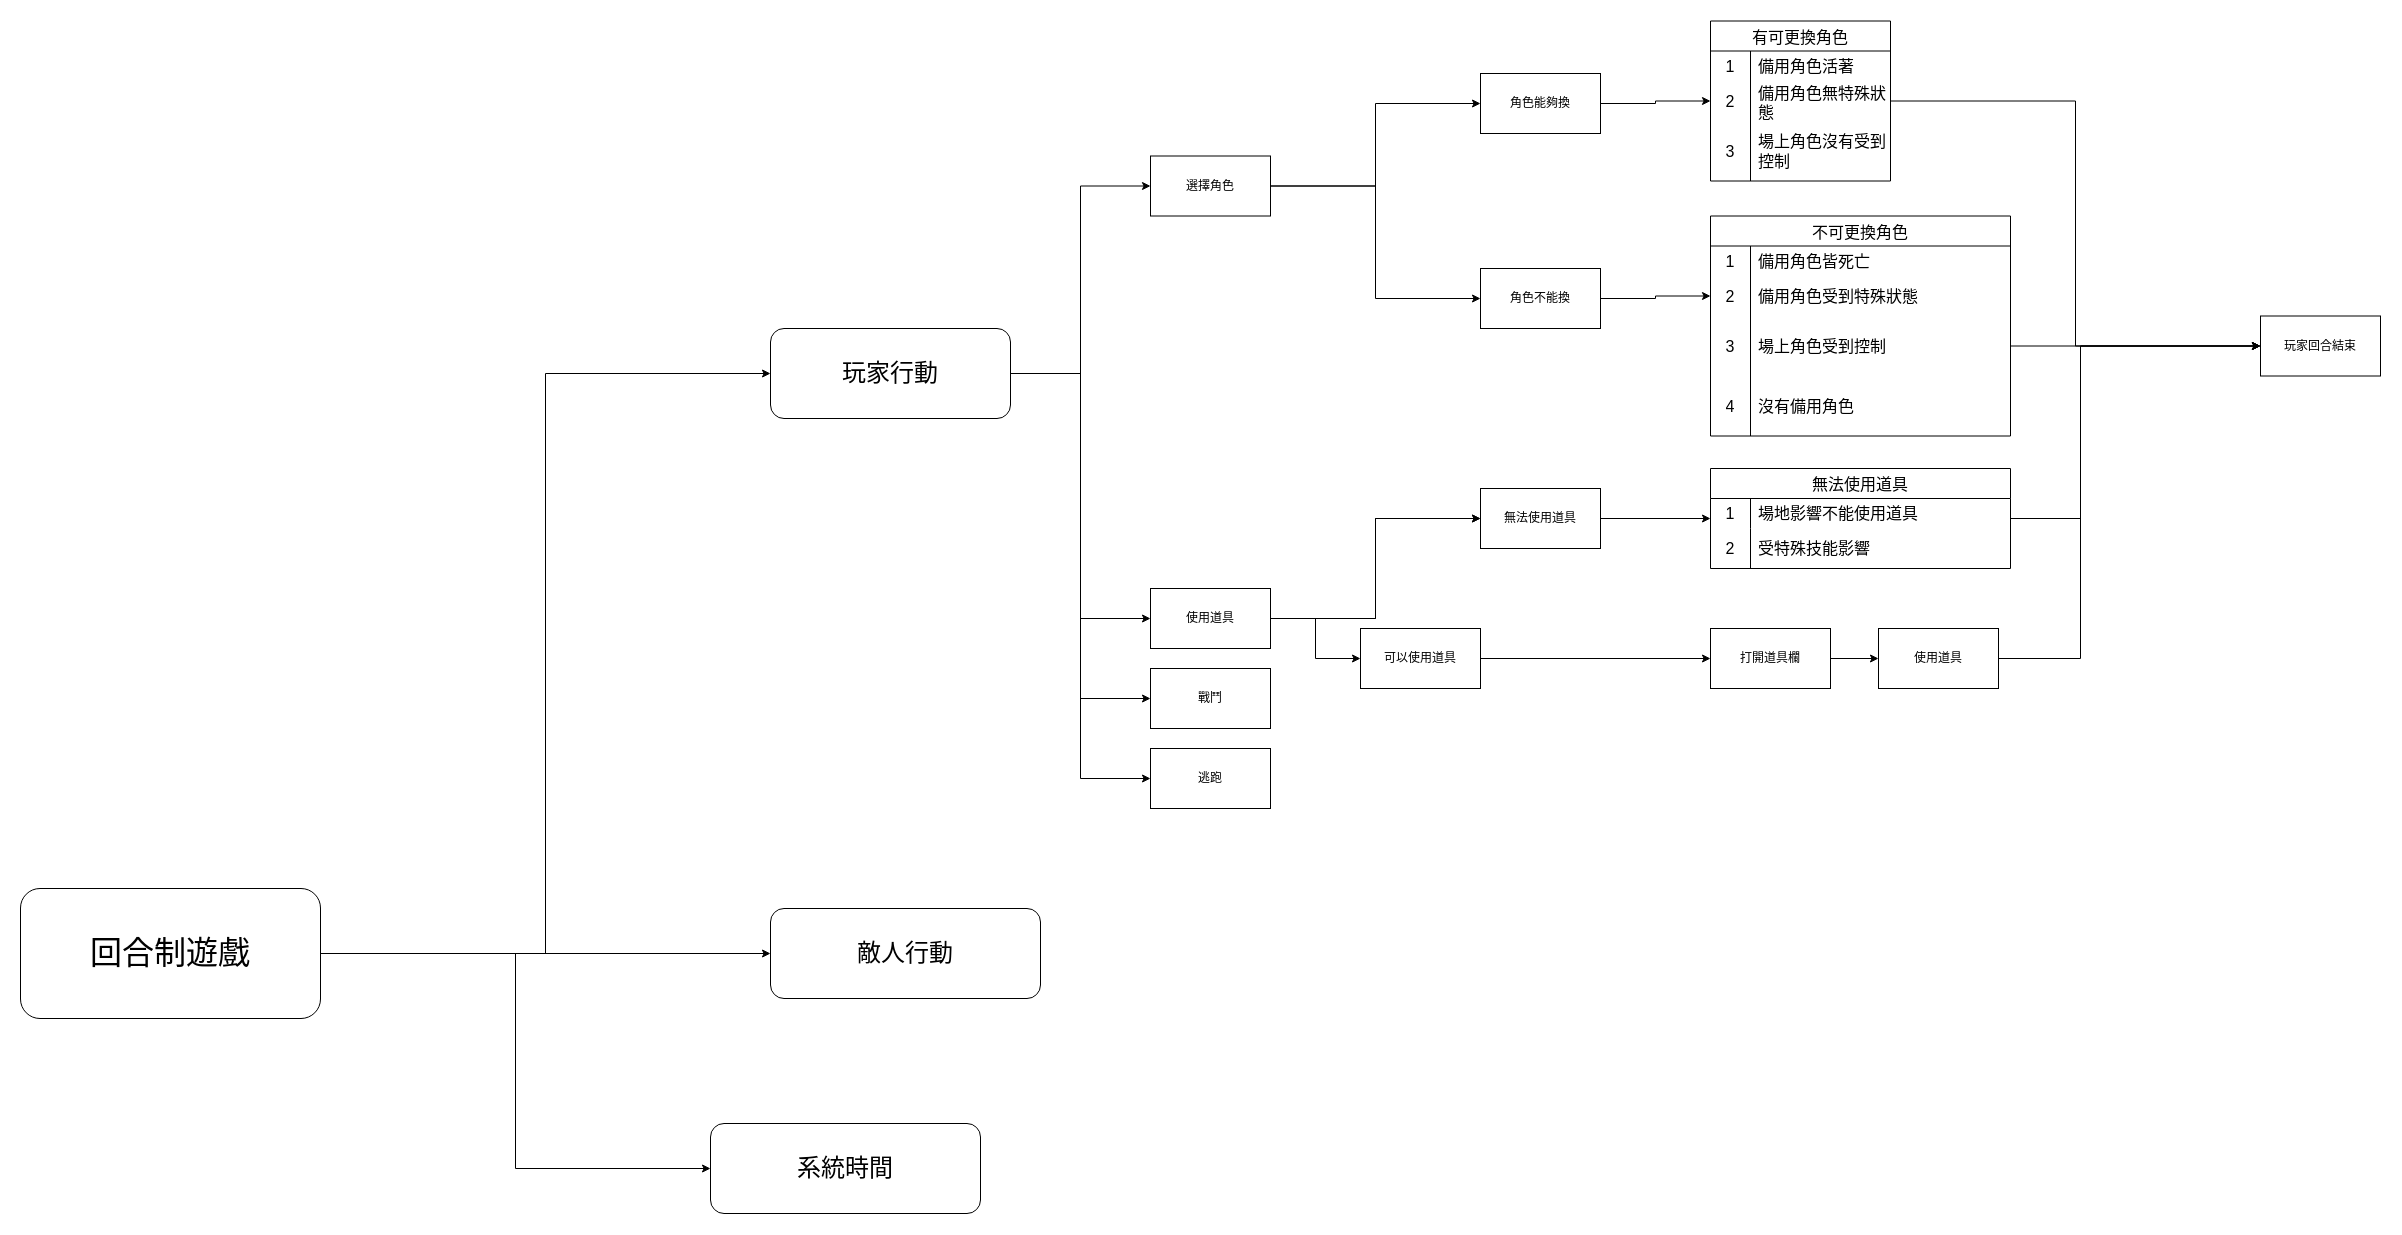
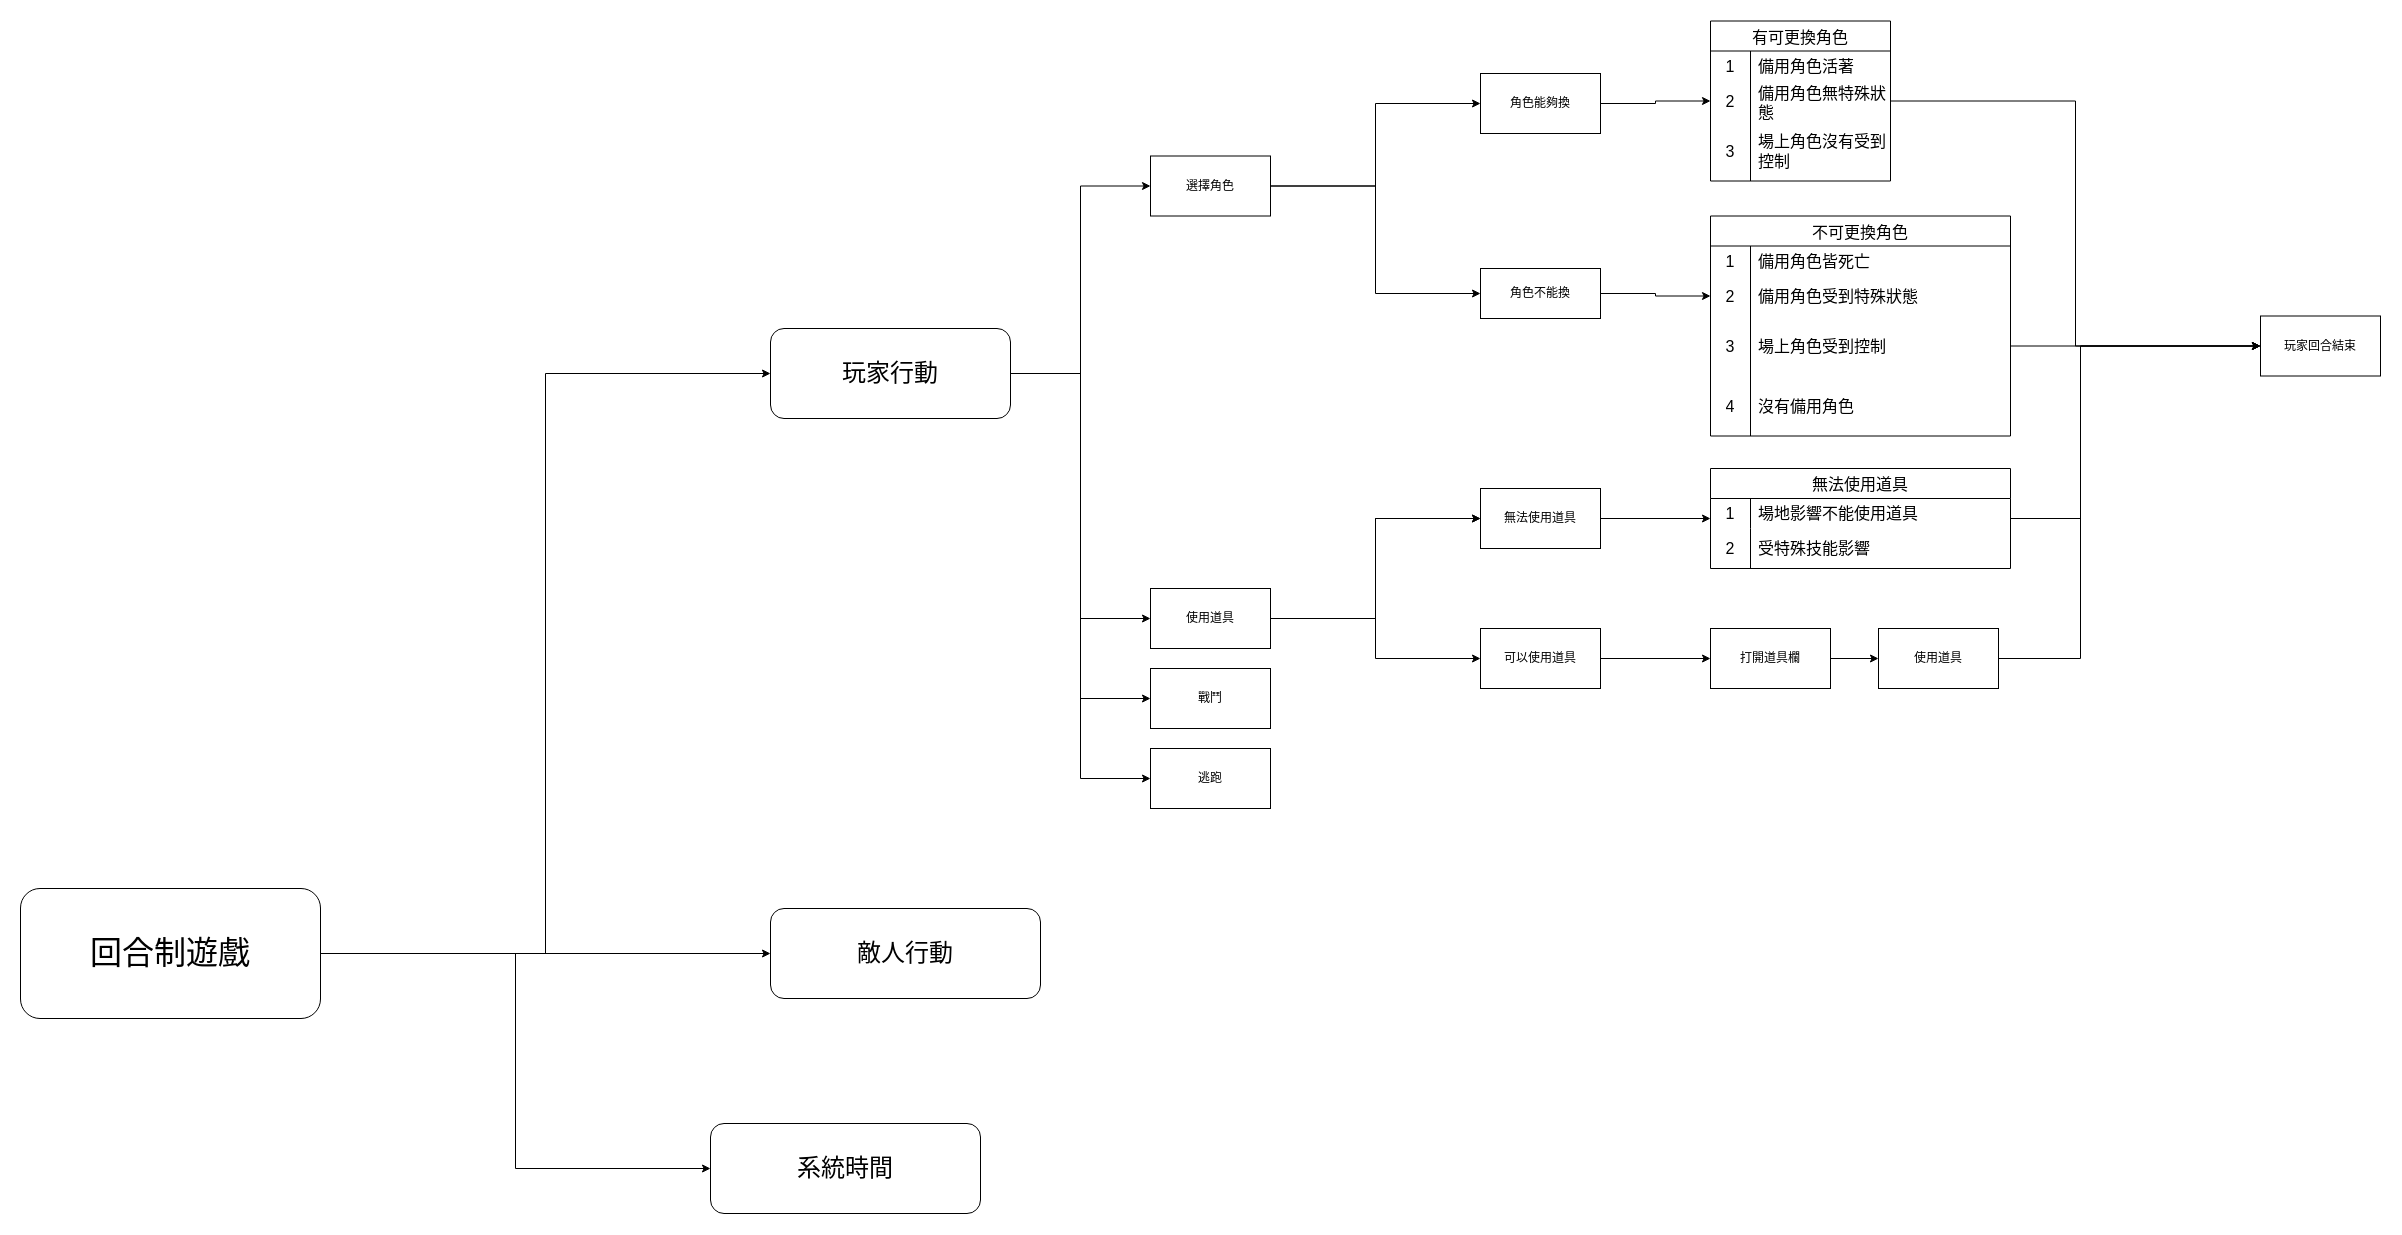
(1541, 299) -> (1541, 294)
(1421, 659) -> (1541, 659)
